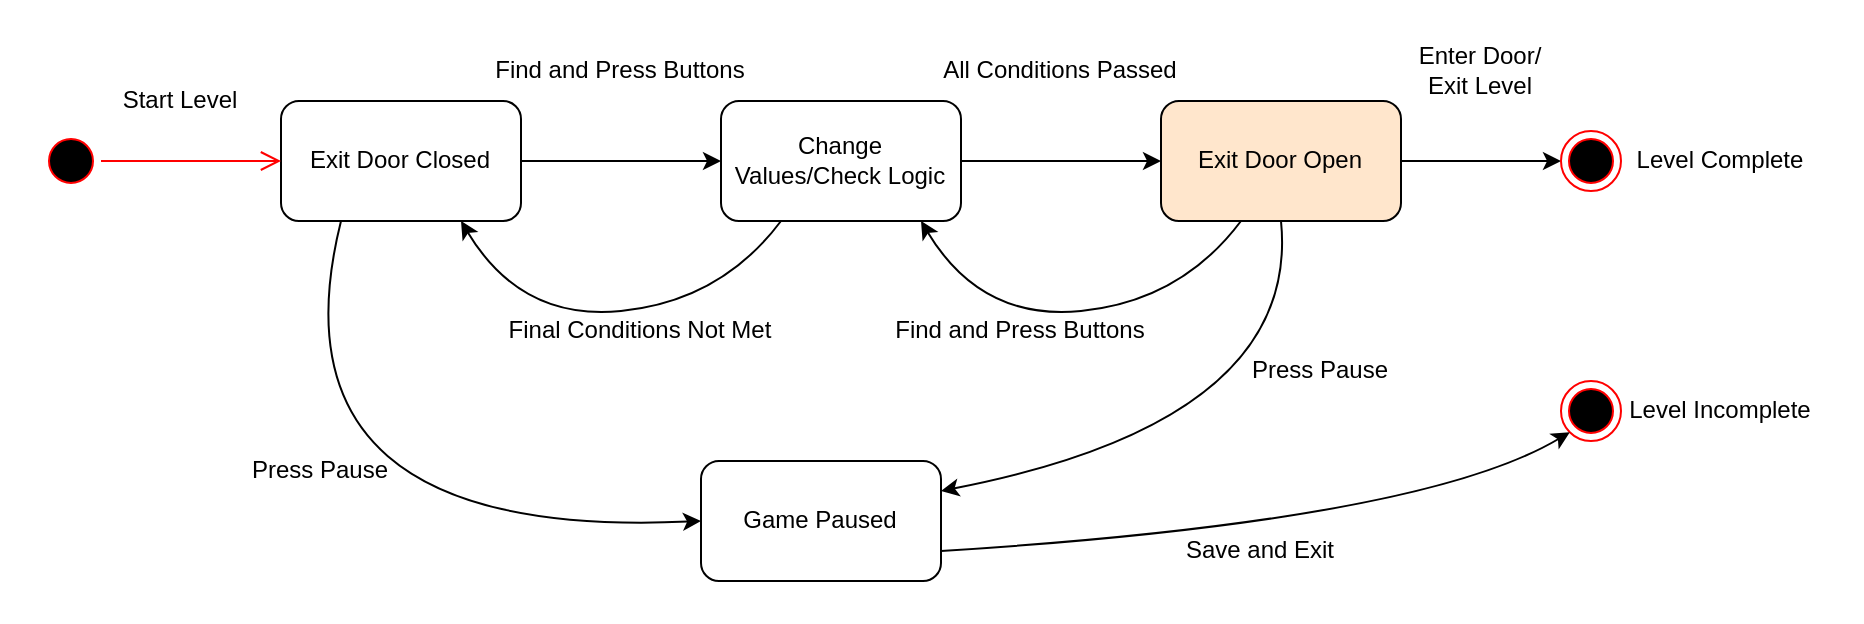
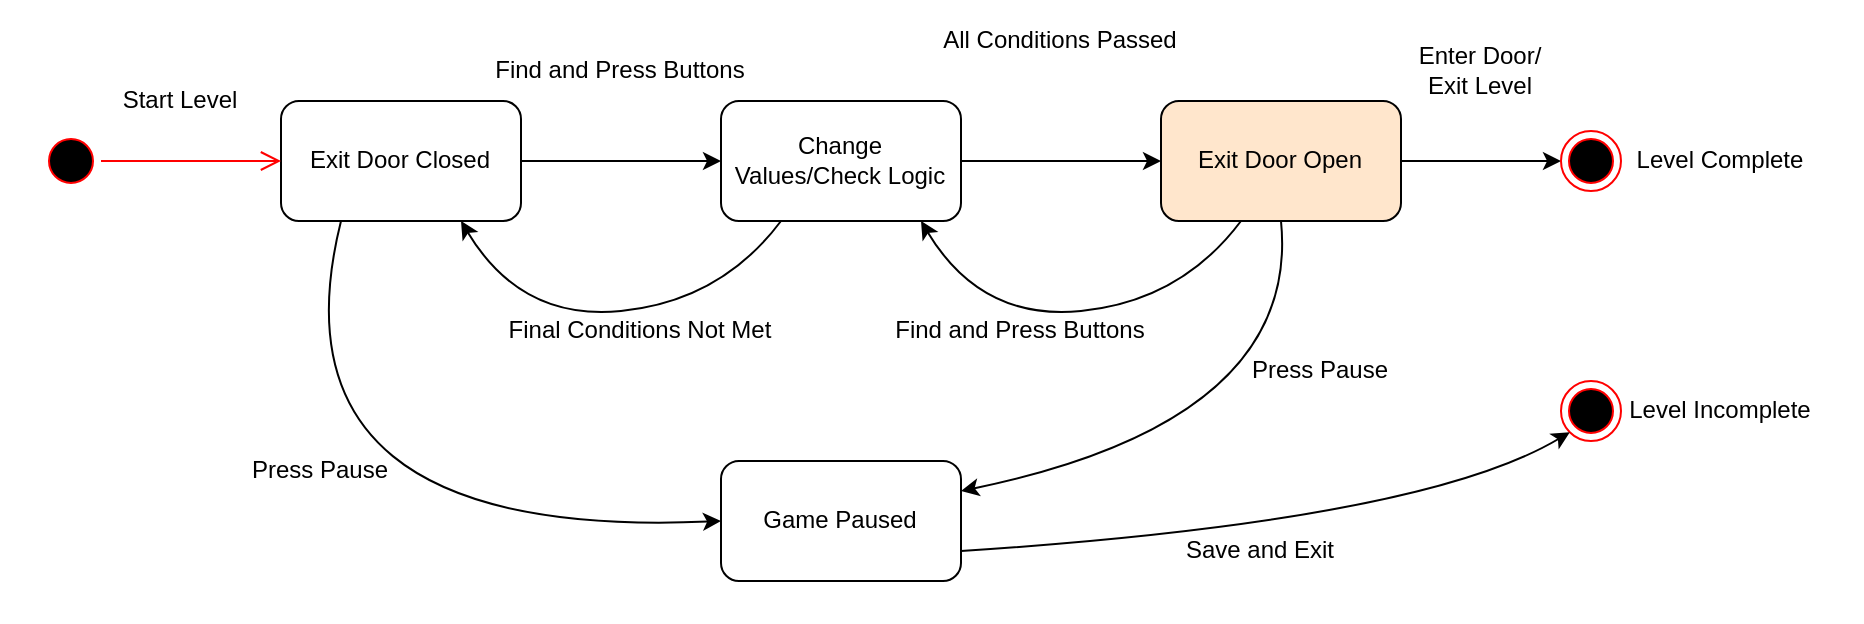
(1061, 71) -> (1061, 41)
(821, 521) -> (841, 521)
